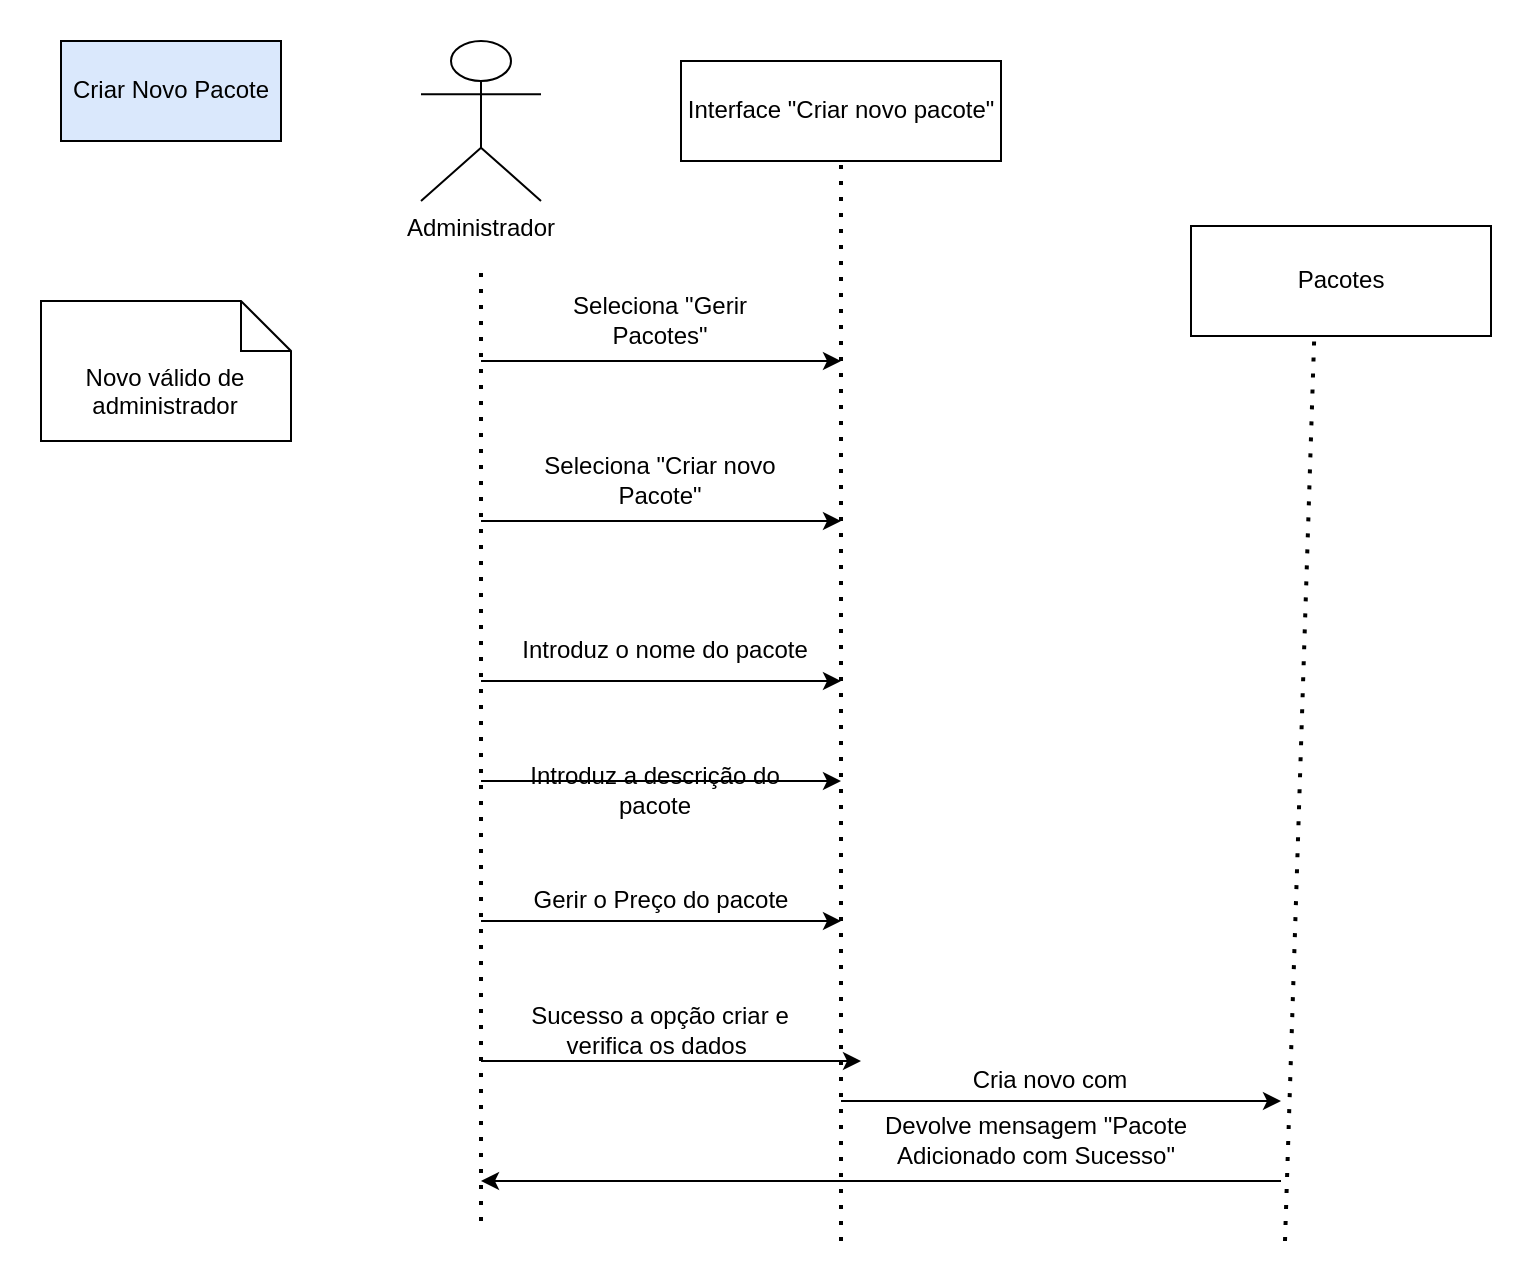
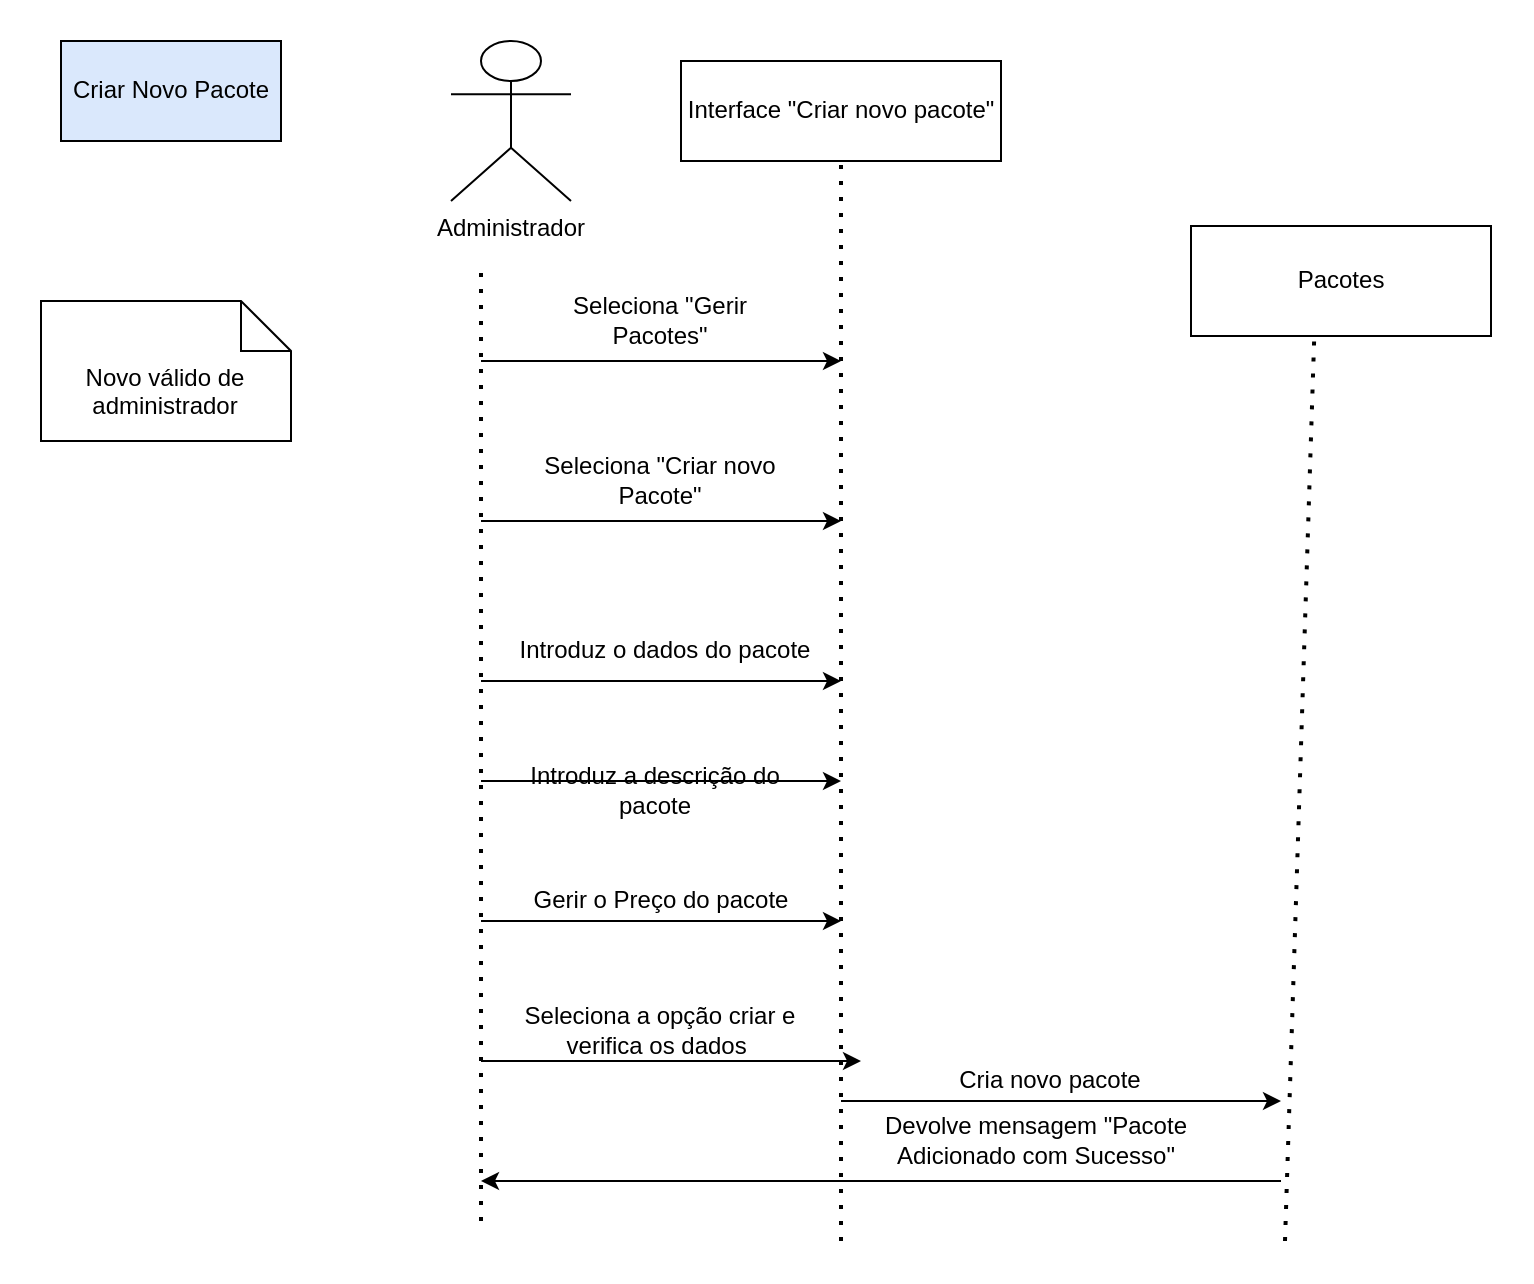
(481, 121) -> (511, 121)
(666, 651) -> (666, 651)
(661, 1031) -> (661, 1031)
(1051, 1081) -> (1051, 1081)
